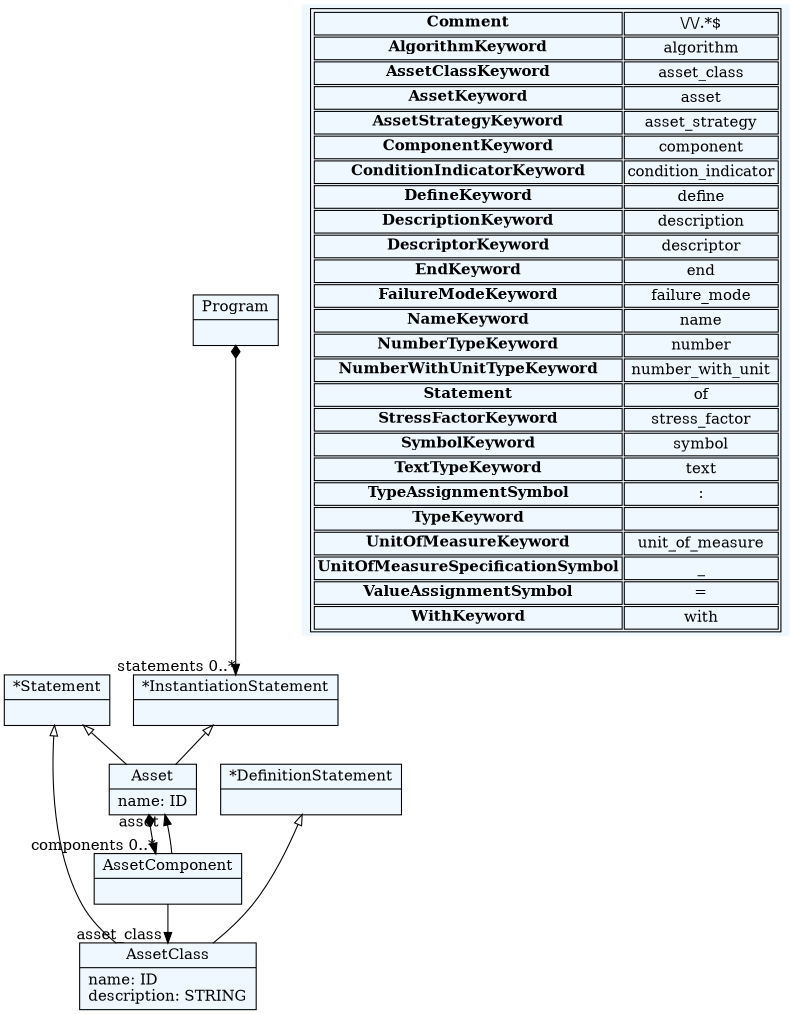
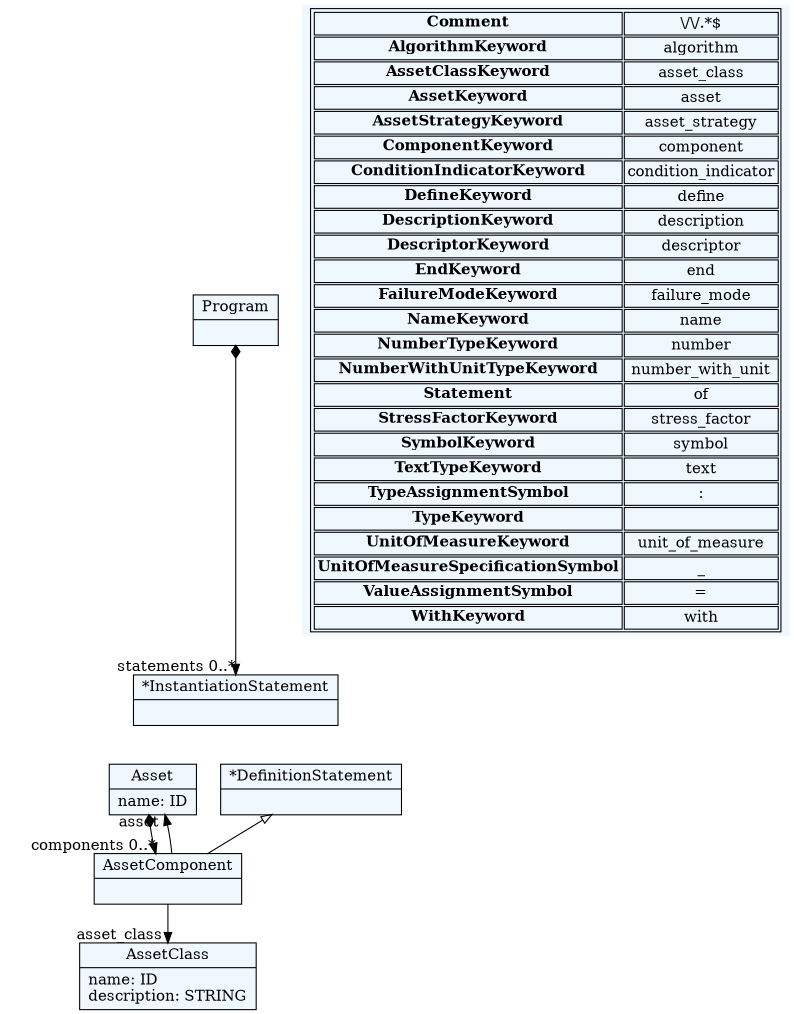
(57, 700) -> none
(190, 749) -> none
(263, 890) -> (235, 837)
